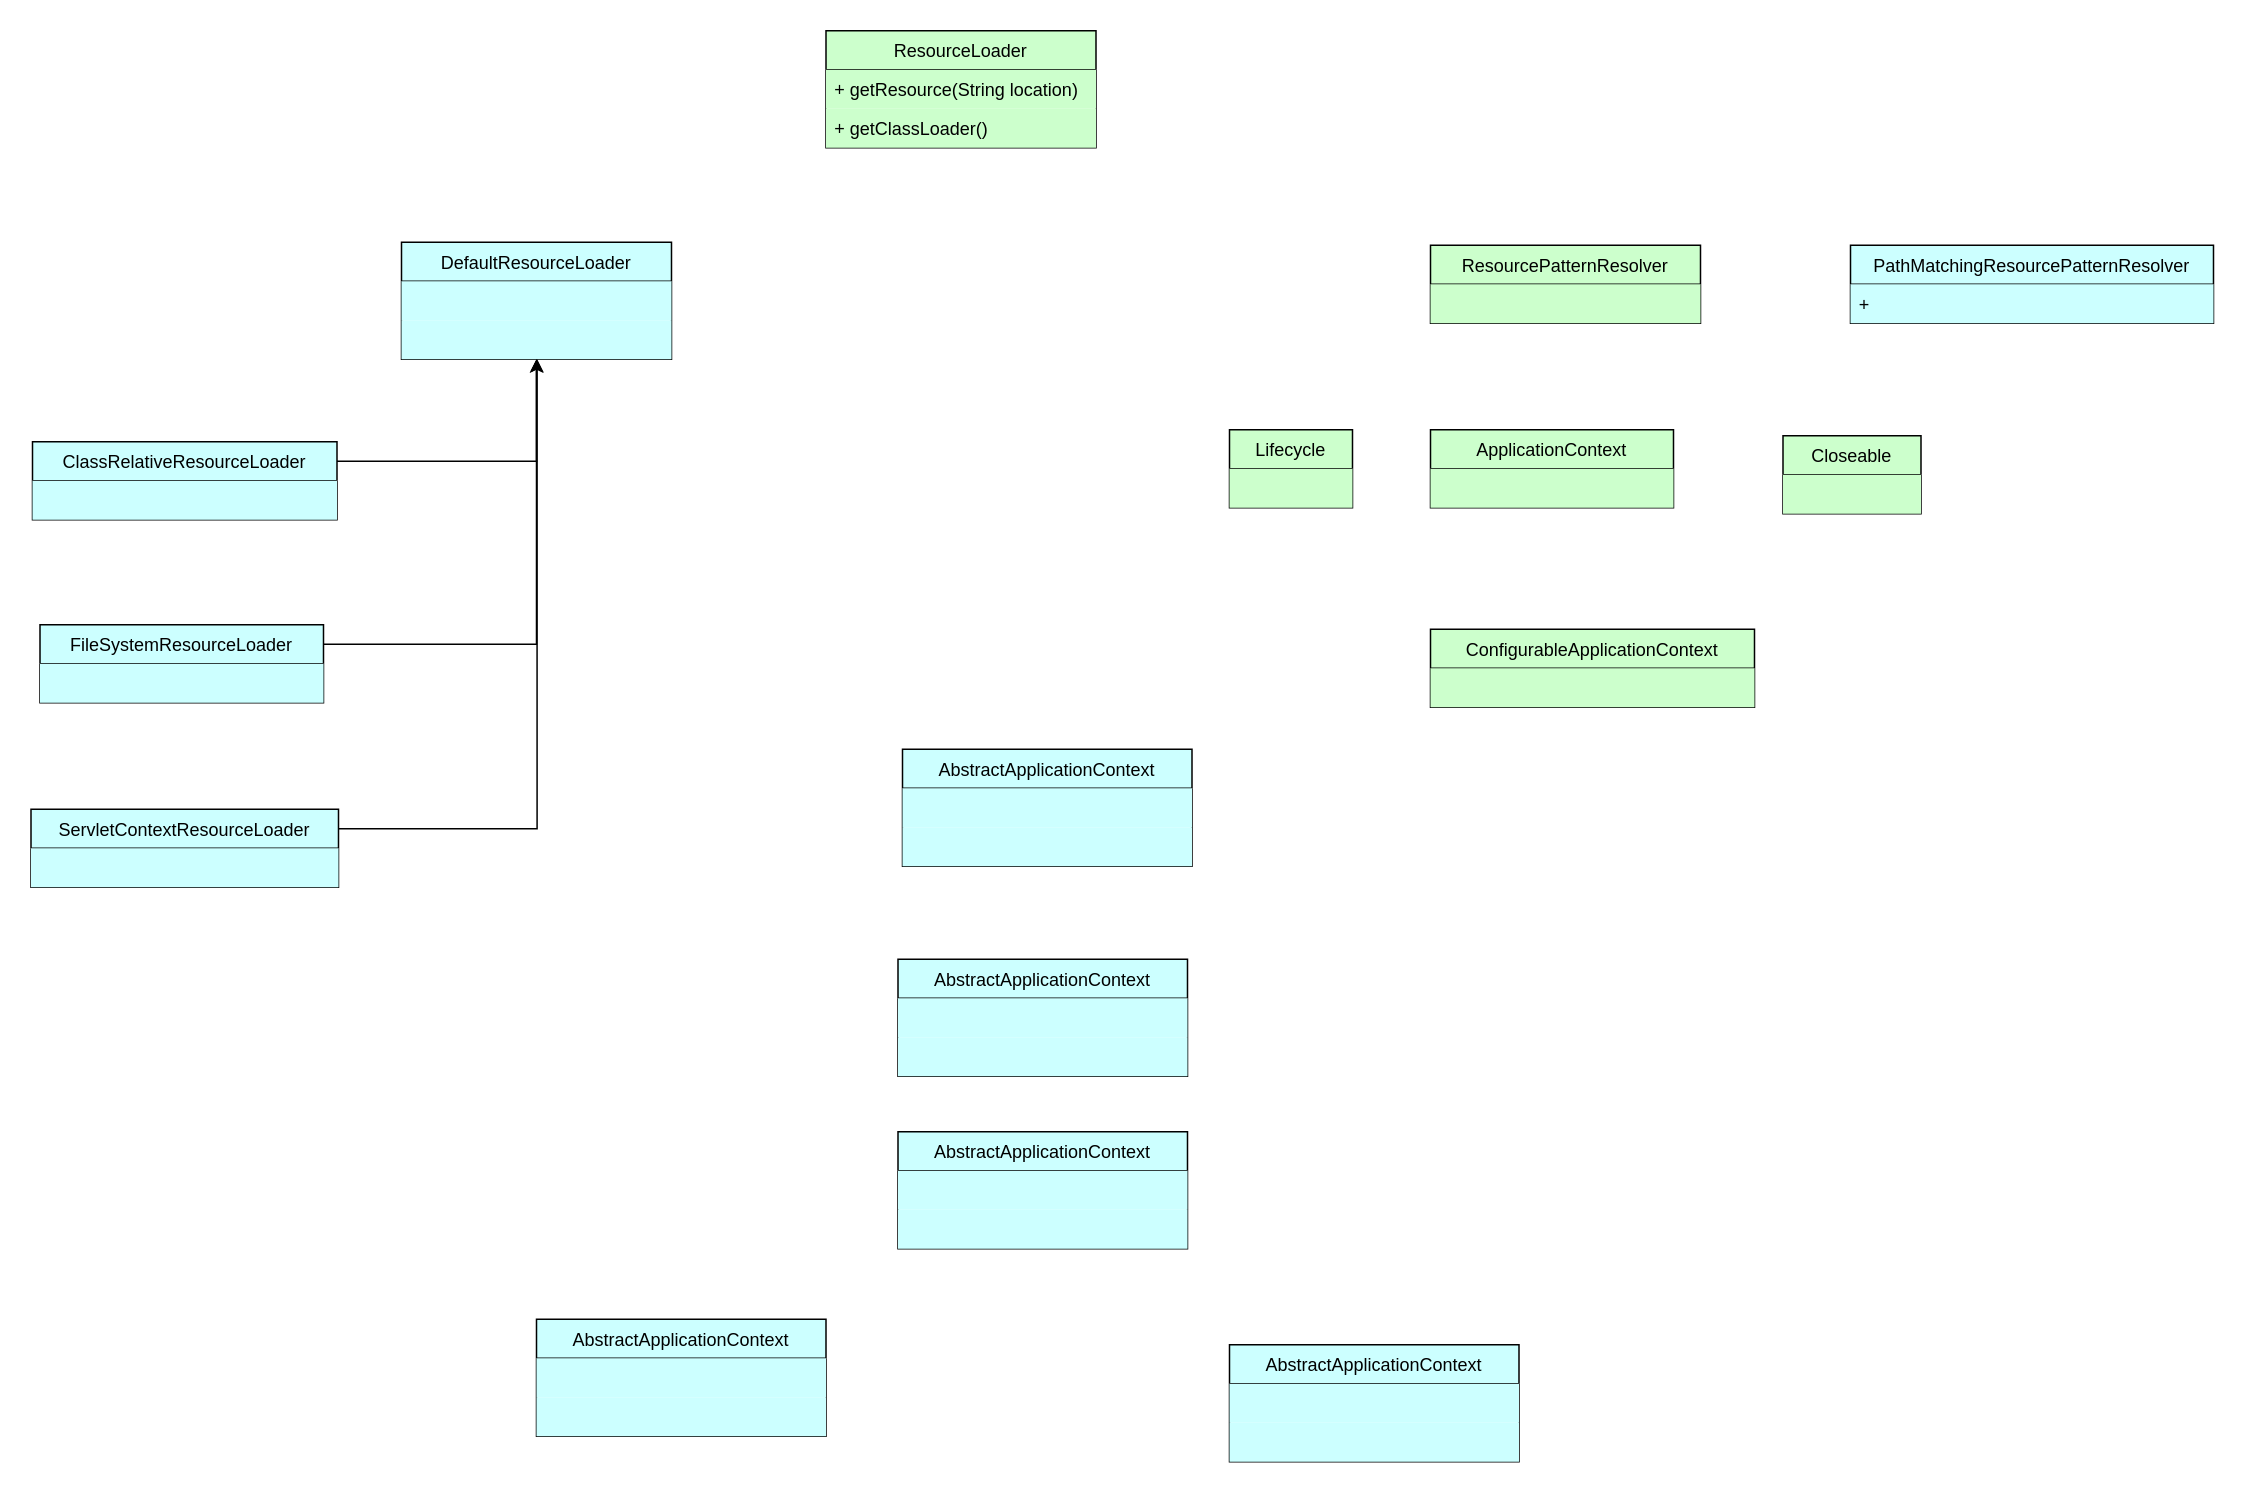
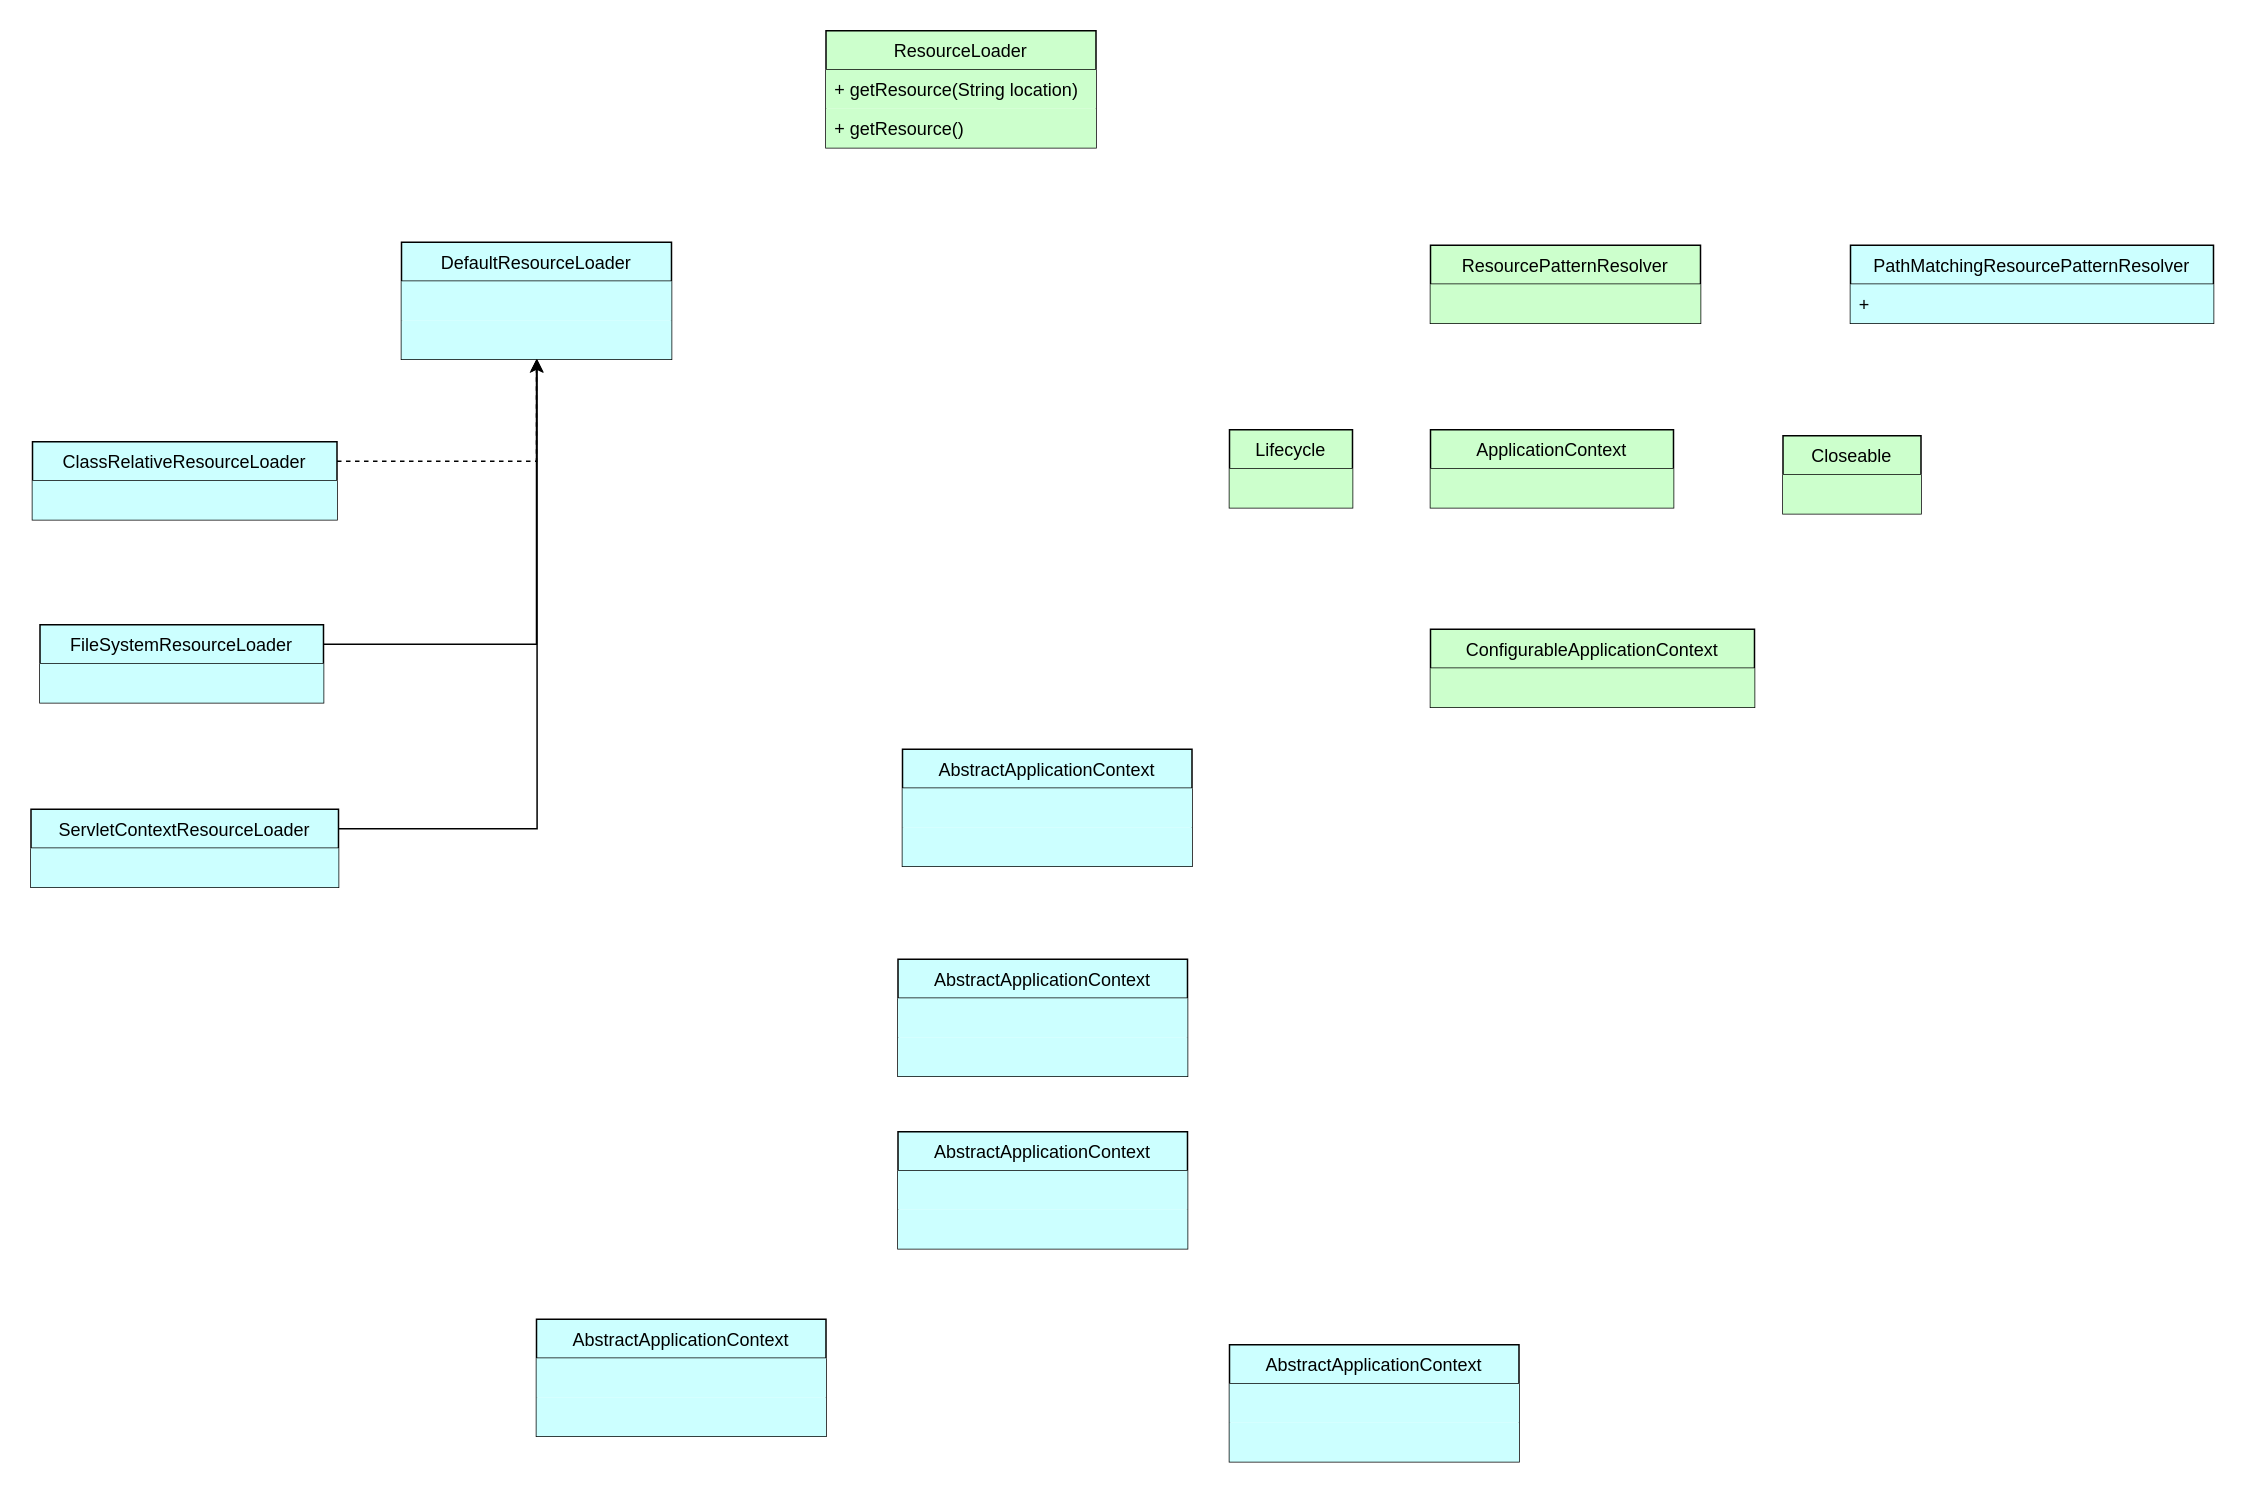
(922, 129) -> (910, 129)
(436, 461) -> (436, 461)
